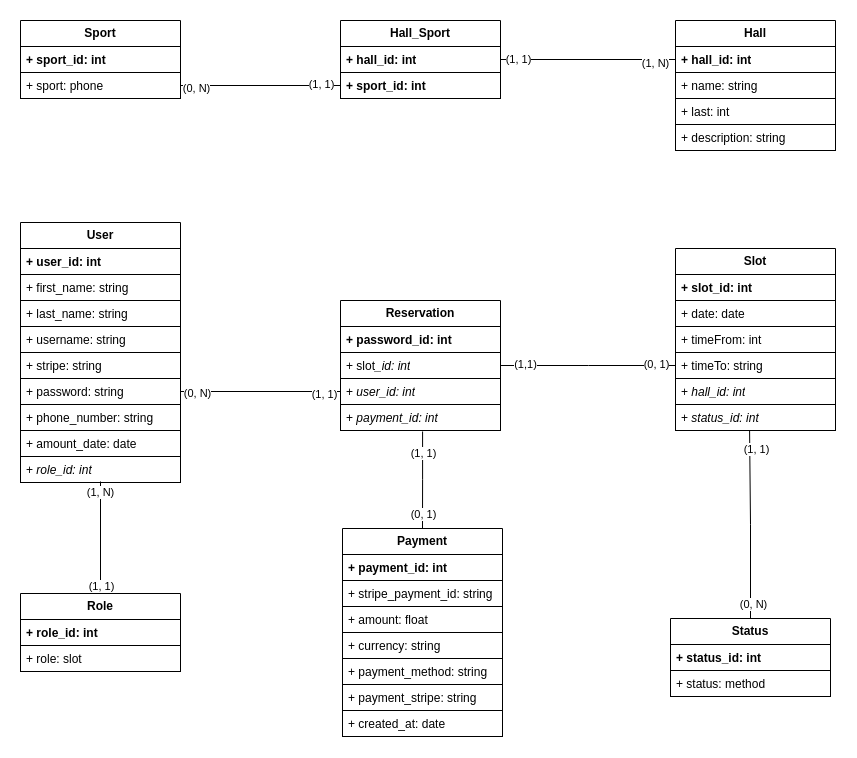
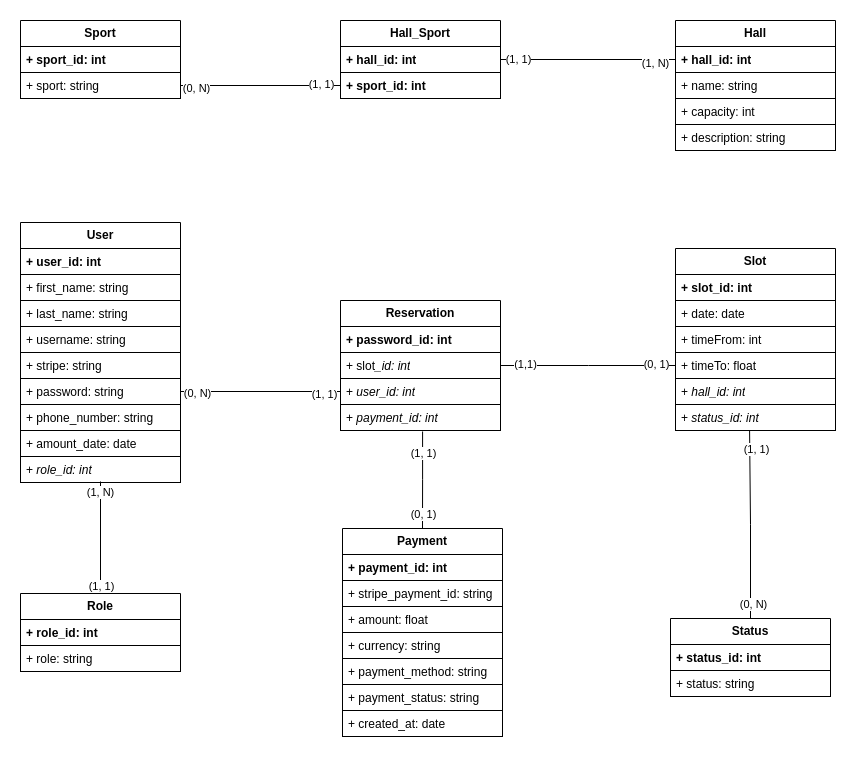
(69, 87) -> (71, 87)
(711, 113) -> (724, 113)
(727, 367) -> (724, 367)
(59, 660) -> (66, 660)
(726, 685) -> (724, 685)
(421, 699) -> (423, 699)
